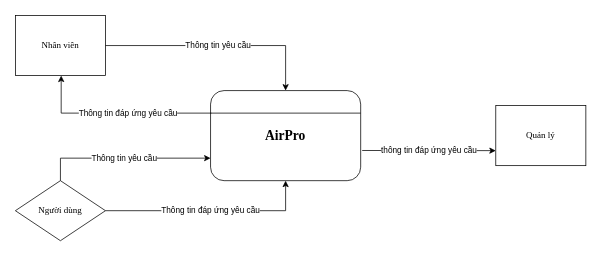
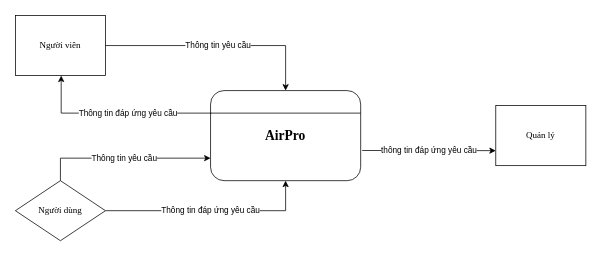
(60, 45) -> (60, 45)
